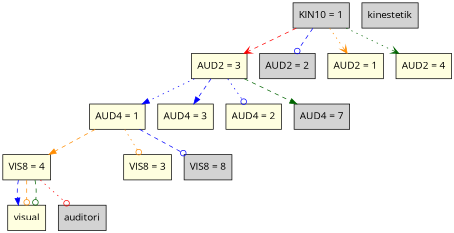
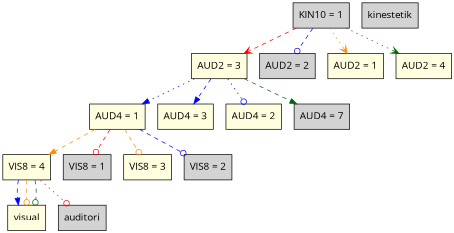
(131, 140) -> (131, 140)
none -> (87, 167)
(208, 167) -> (208, 167)
